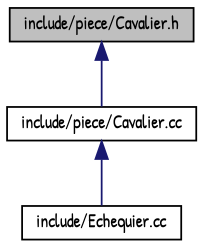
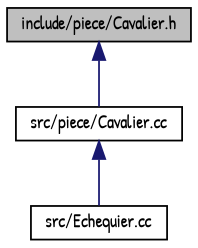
(102, 124) -> (99, 124)
(102, 223) -> (99, 223)
